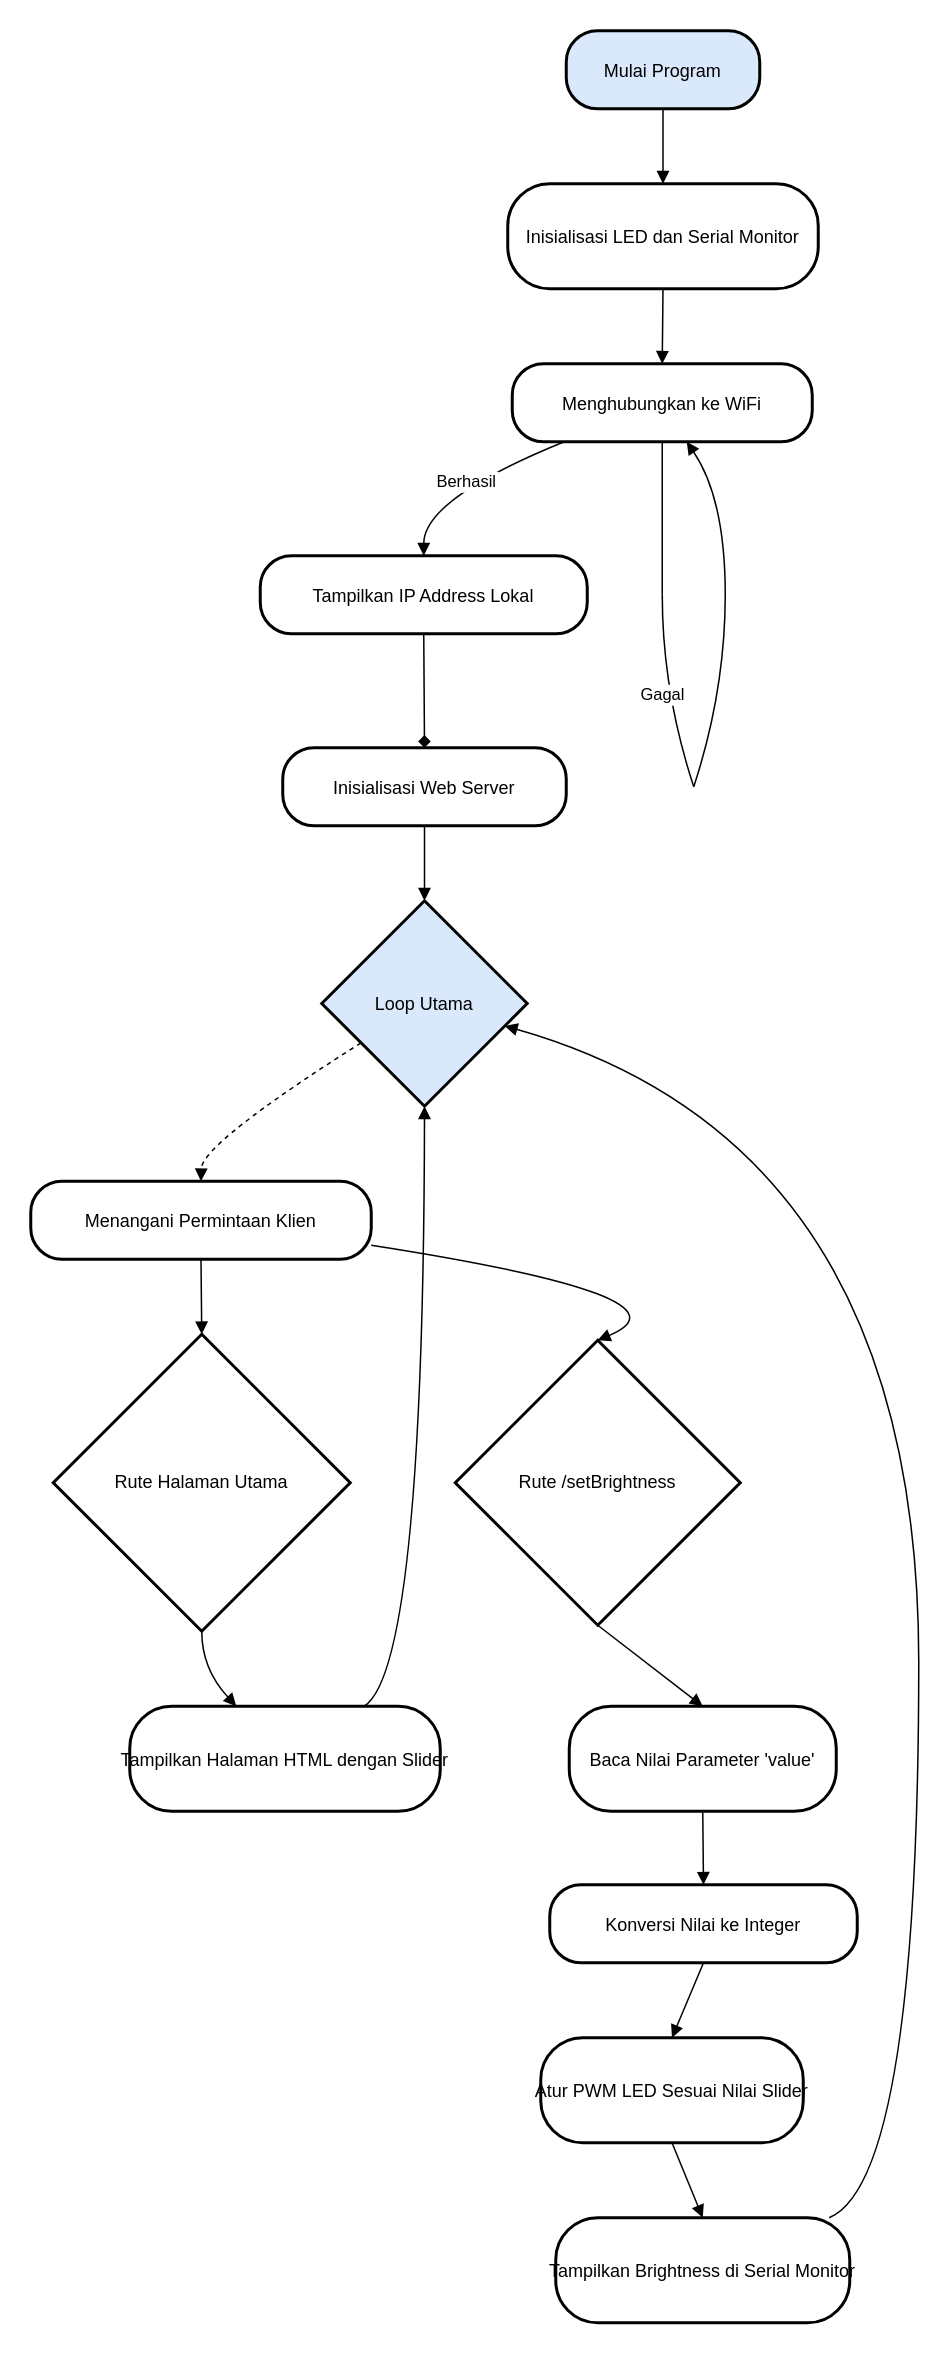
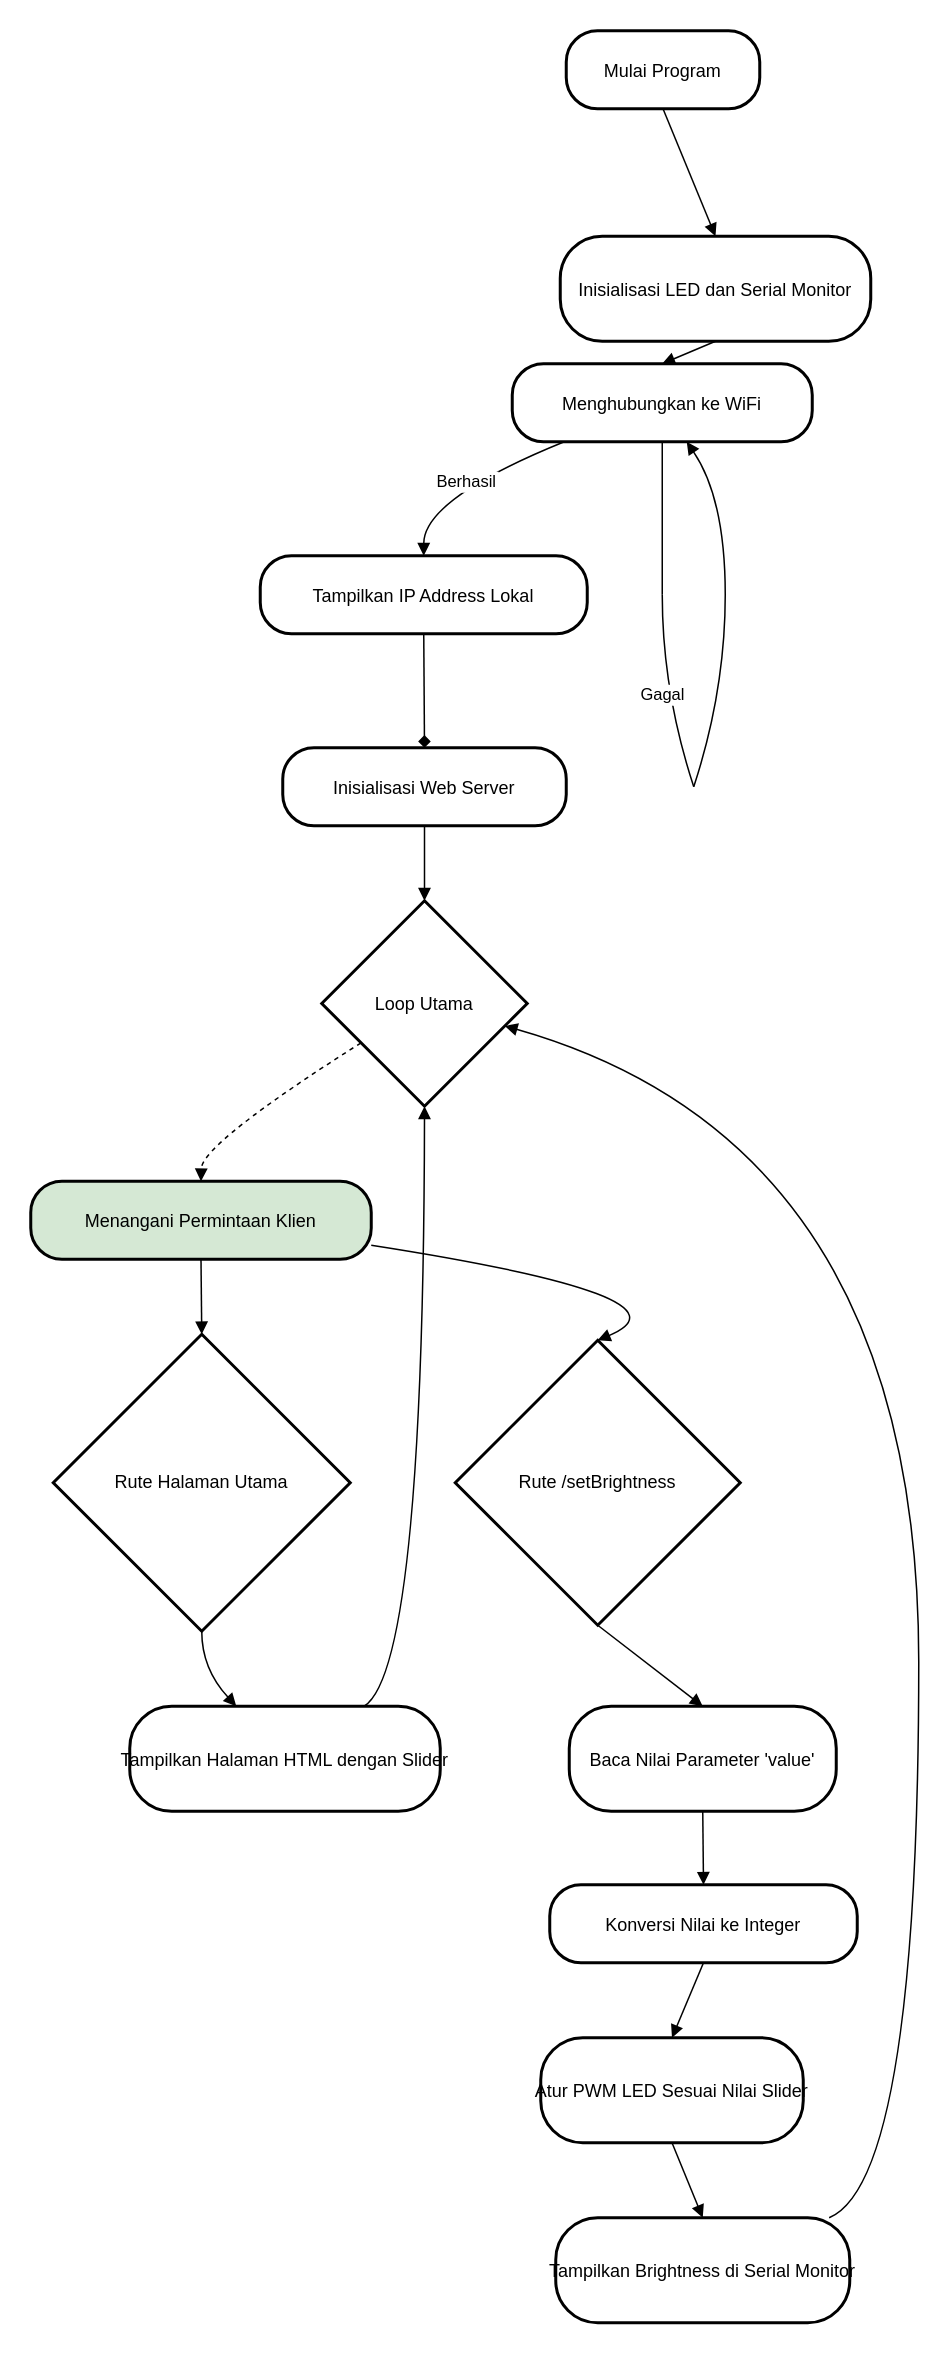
(663, 70) -> (663, 70)
(663, 236) -> (716, 289)
(425, 1004) -> (425, 1004)
(201, 1220) -> (201, 1220)
